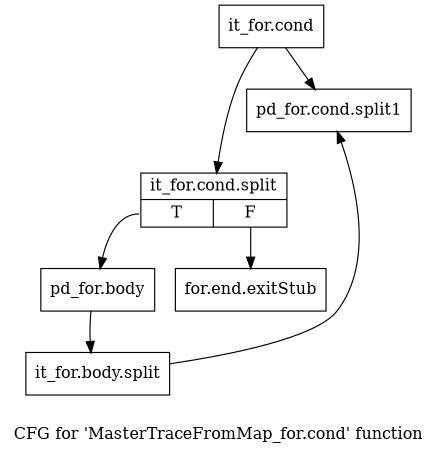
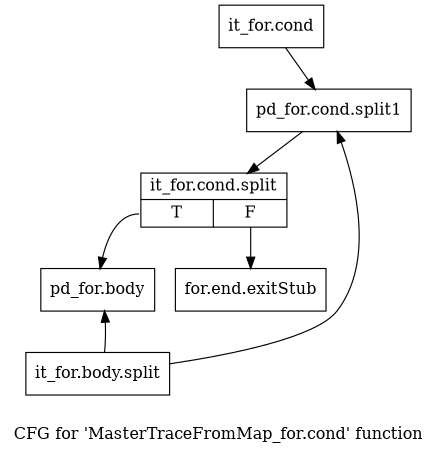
(231, 102) -> (280, 149)
(90, 326) -> (105, 338)
